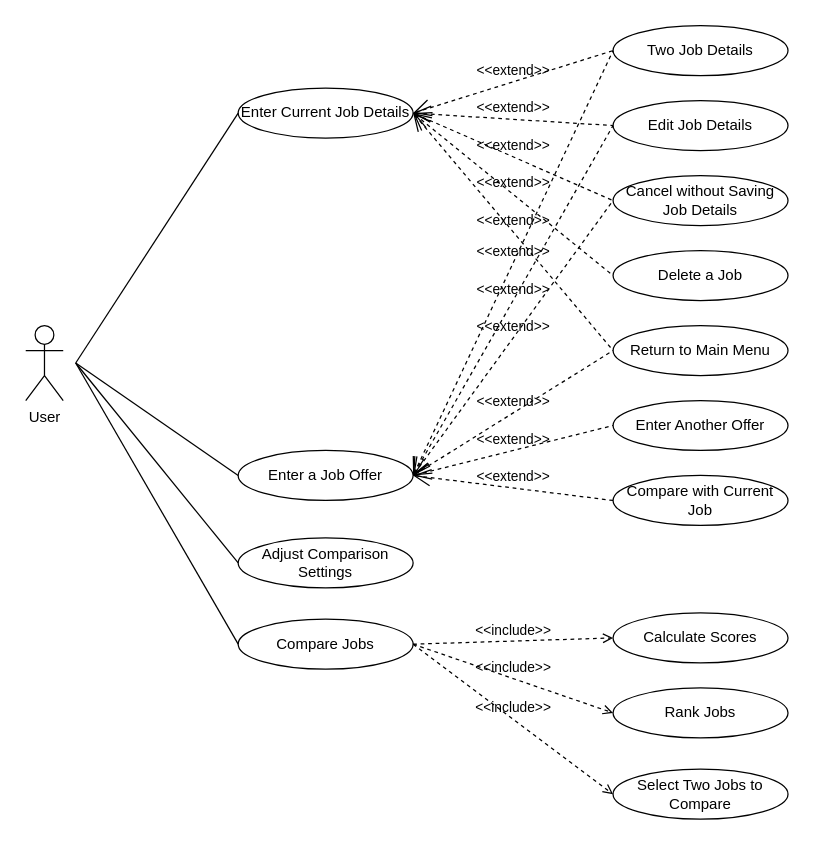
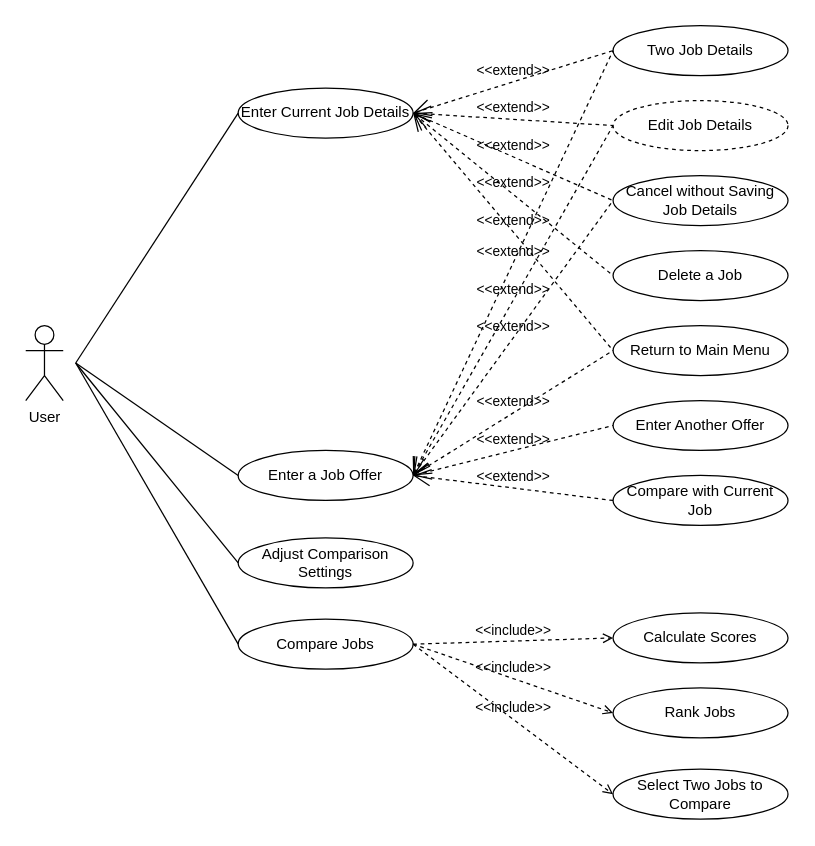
(701, 126) -> (701, 126)
